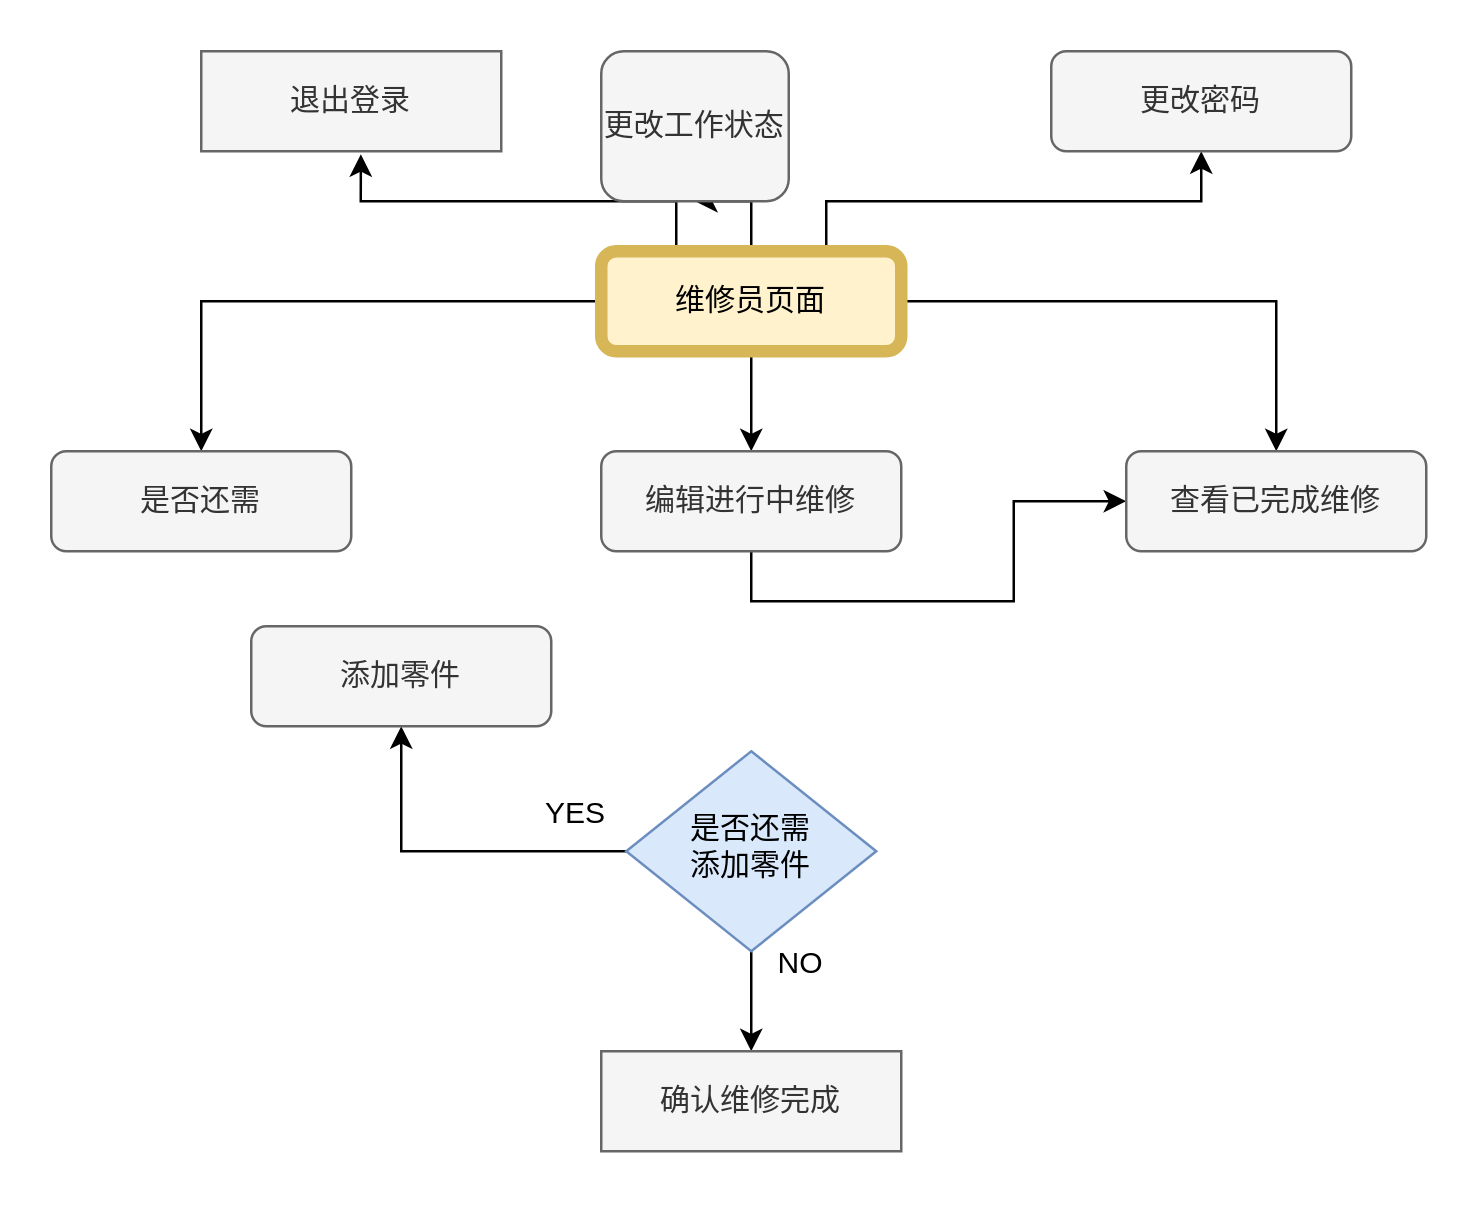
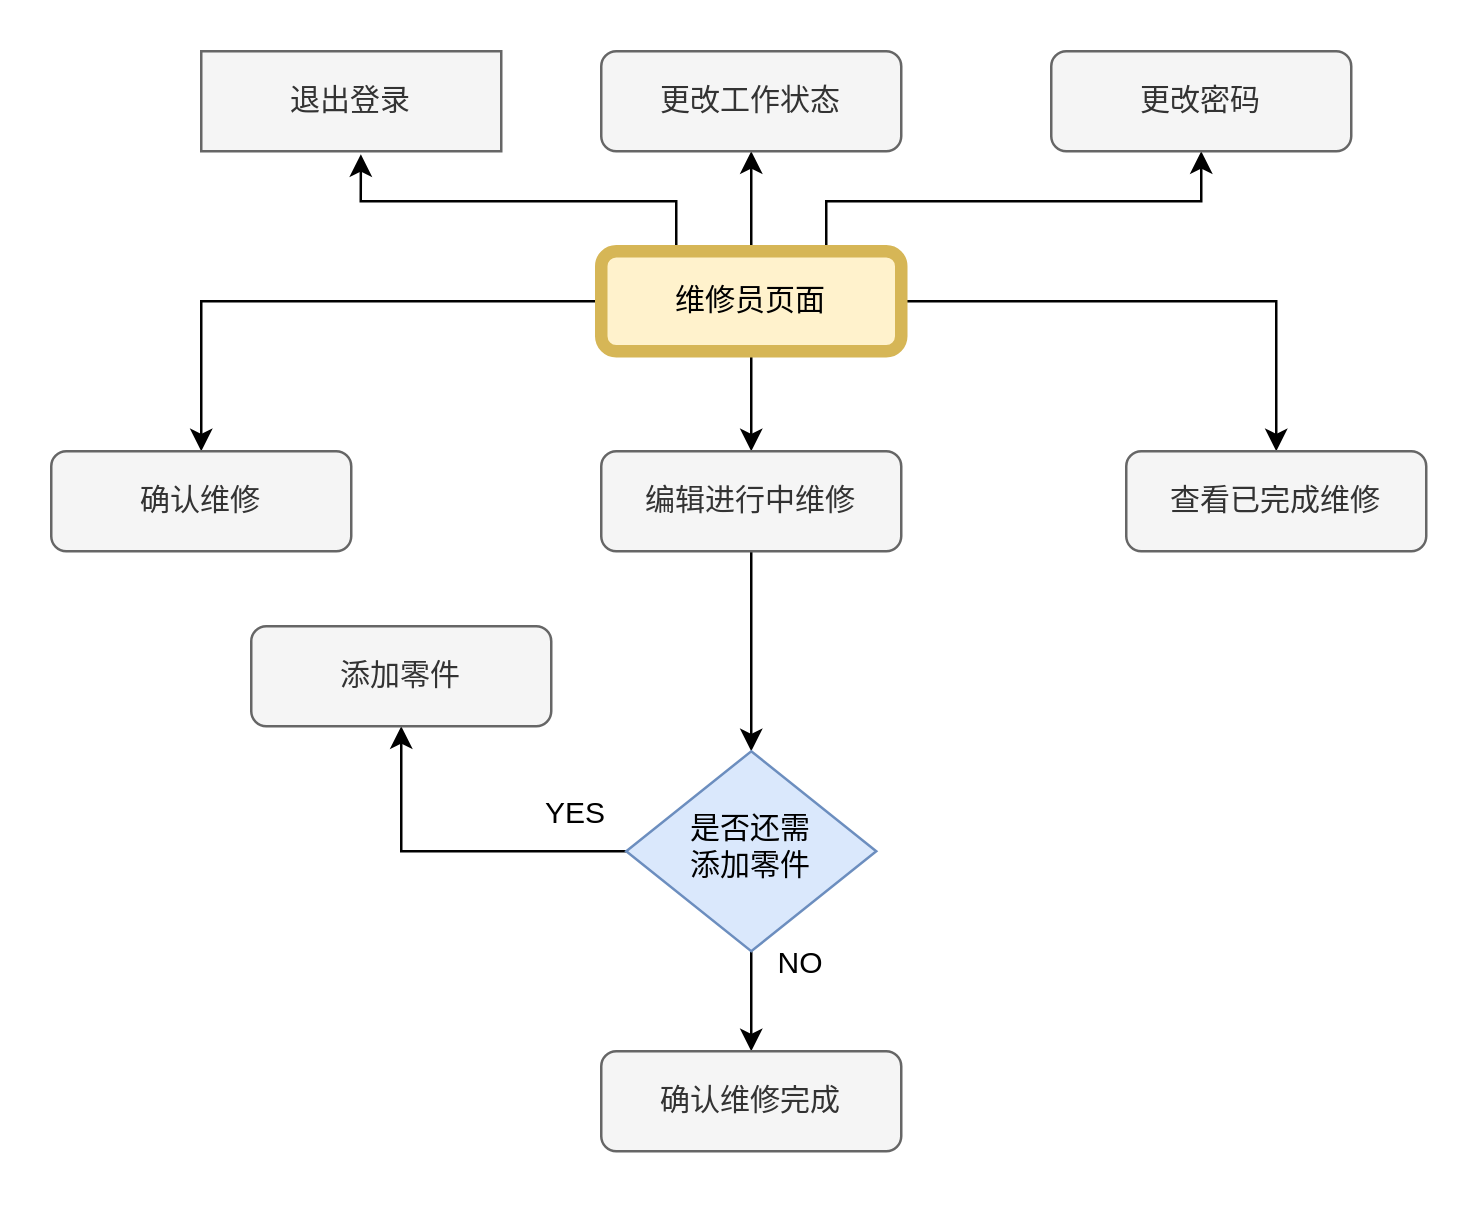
(695, 126) -> (751, 101)
(201, 501) -> (201, 501)
(979, 601) -> (751, 666)
(751, 1101) -> (751, 1101)
